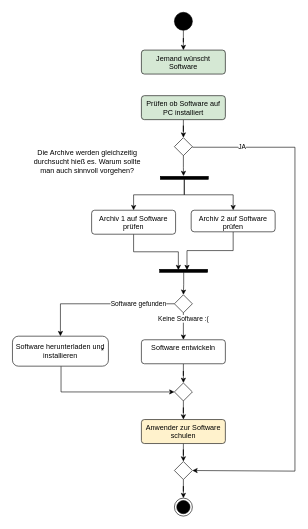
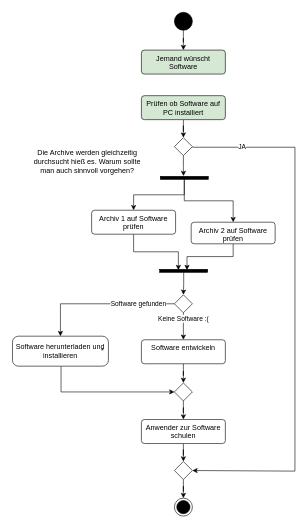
(233, 221) -> (233, 233)
(183, 432) -> (183, 432)
